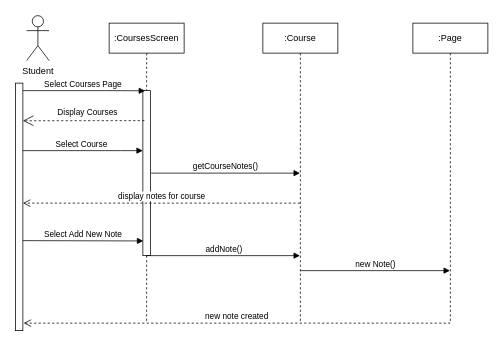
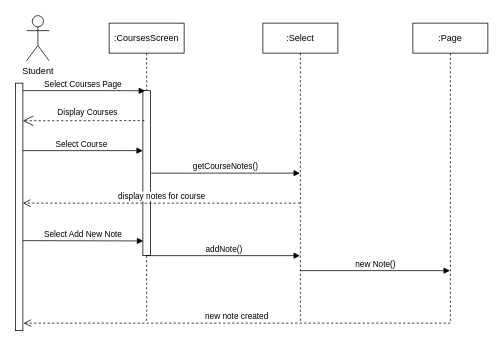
(300, 38) -> (300, 38)
